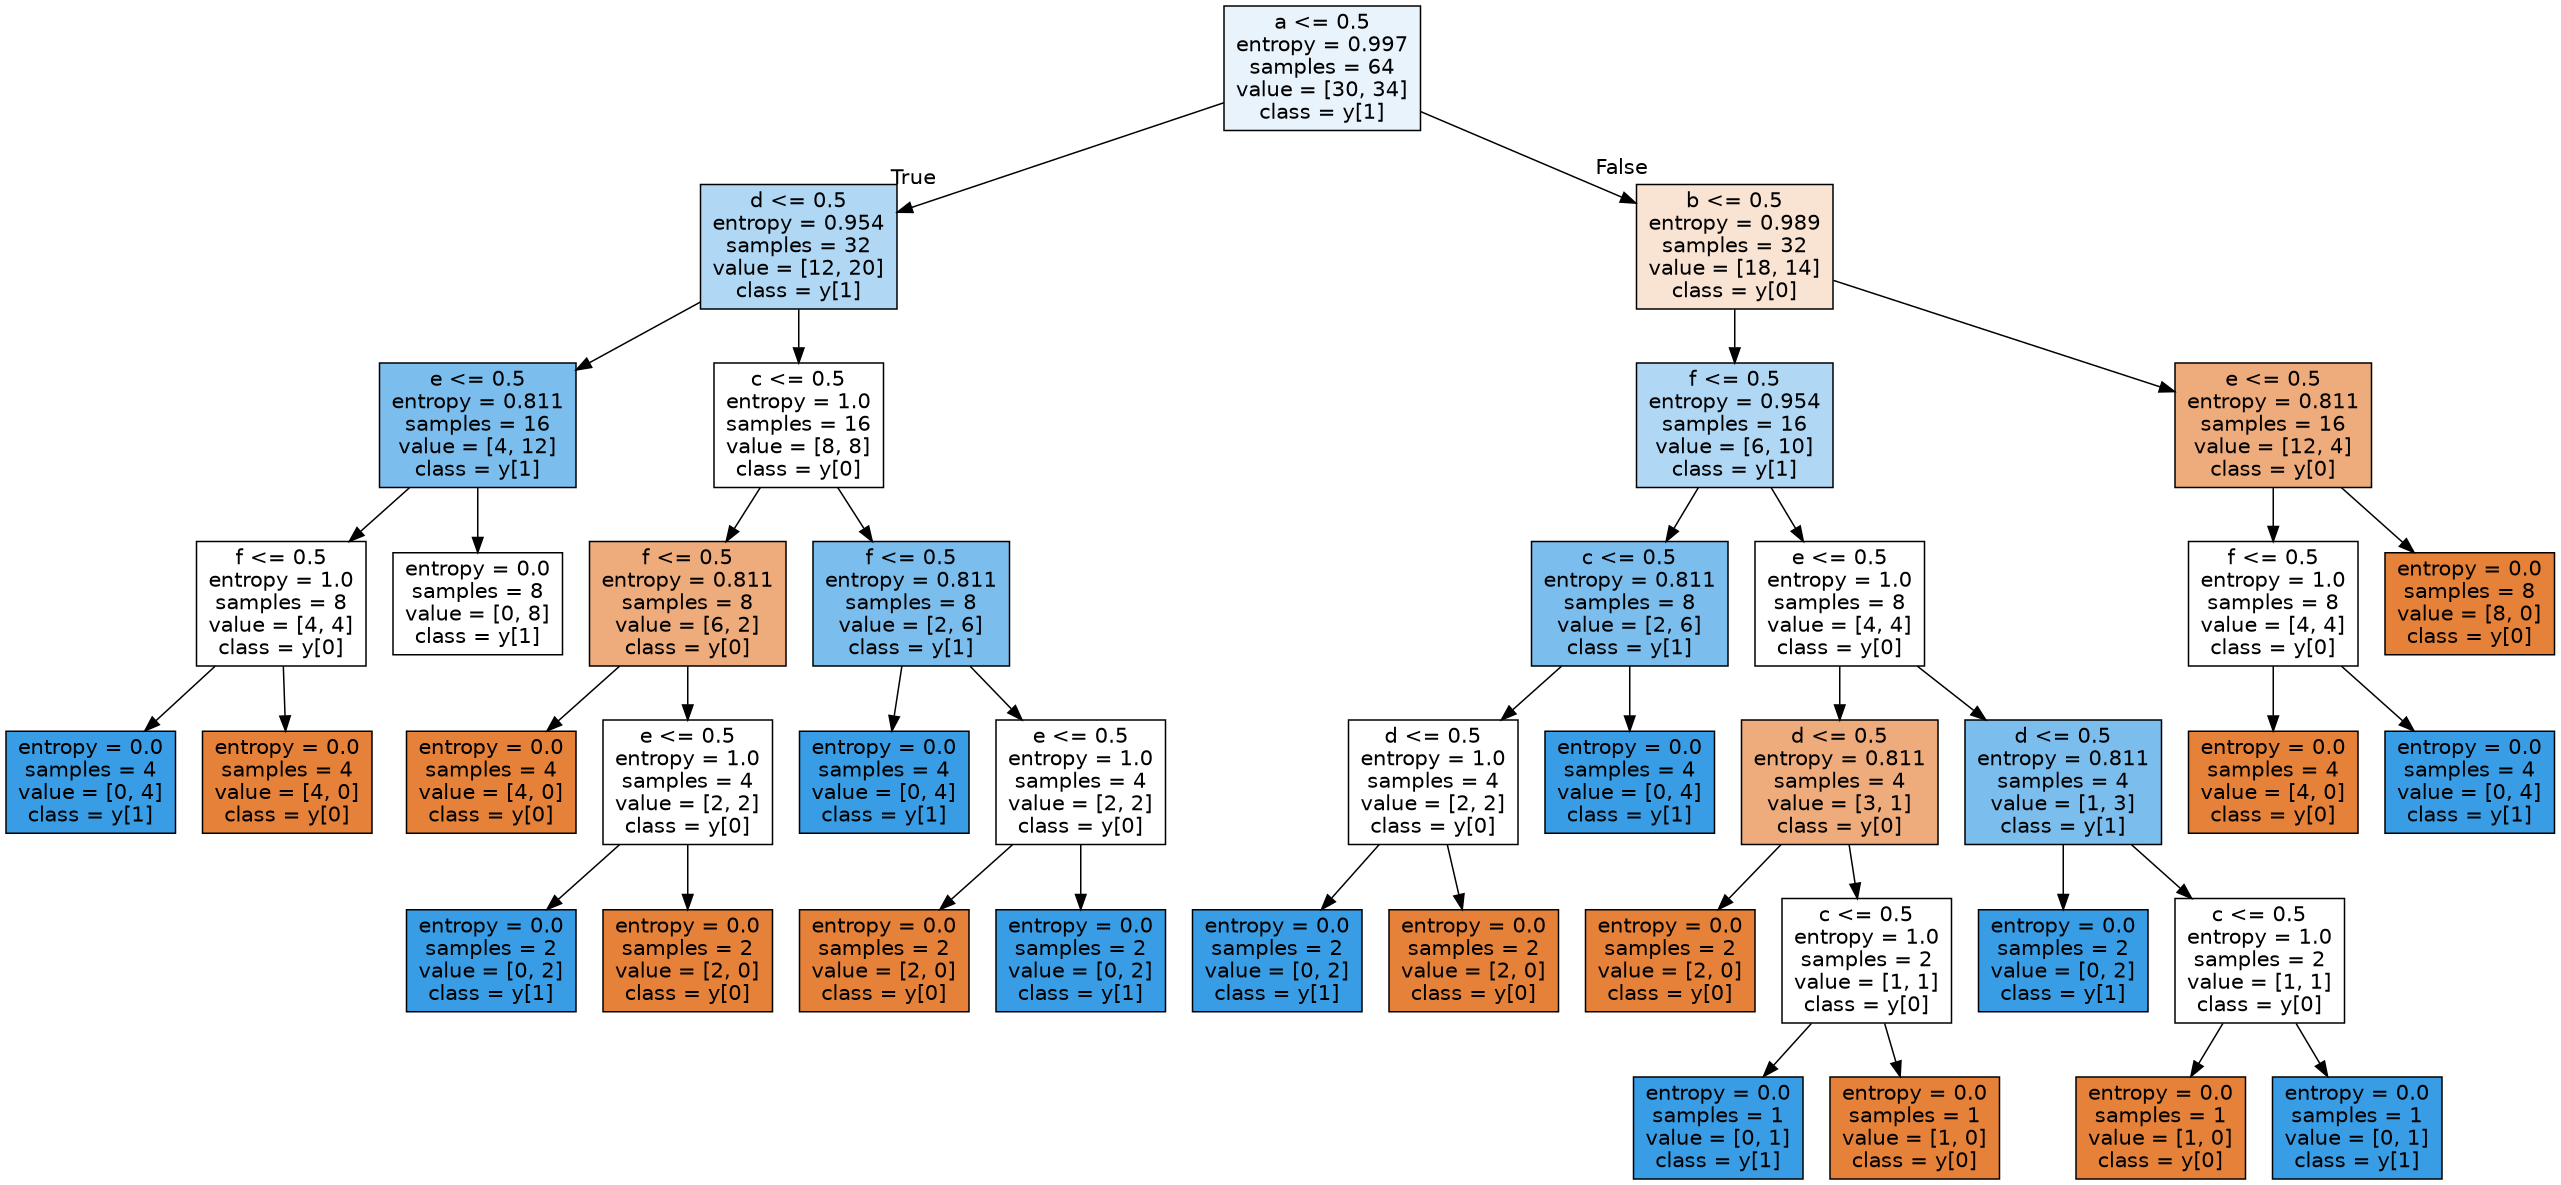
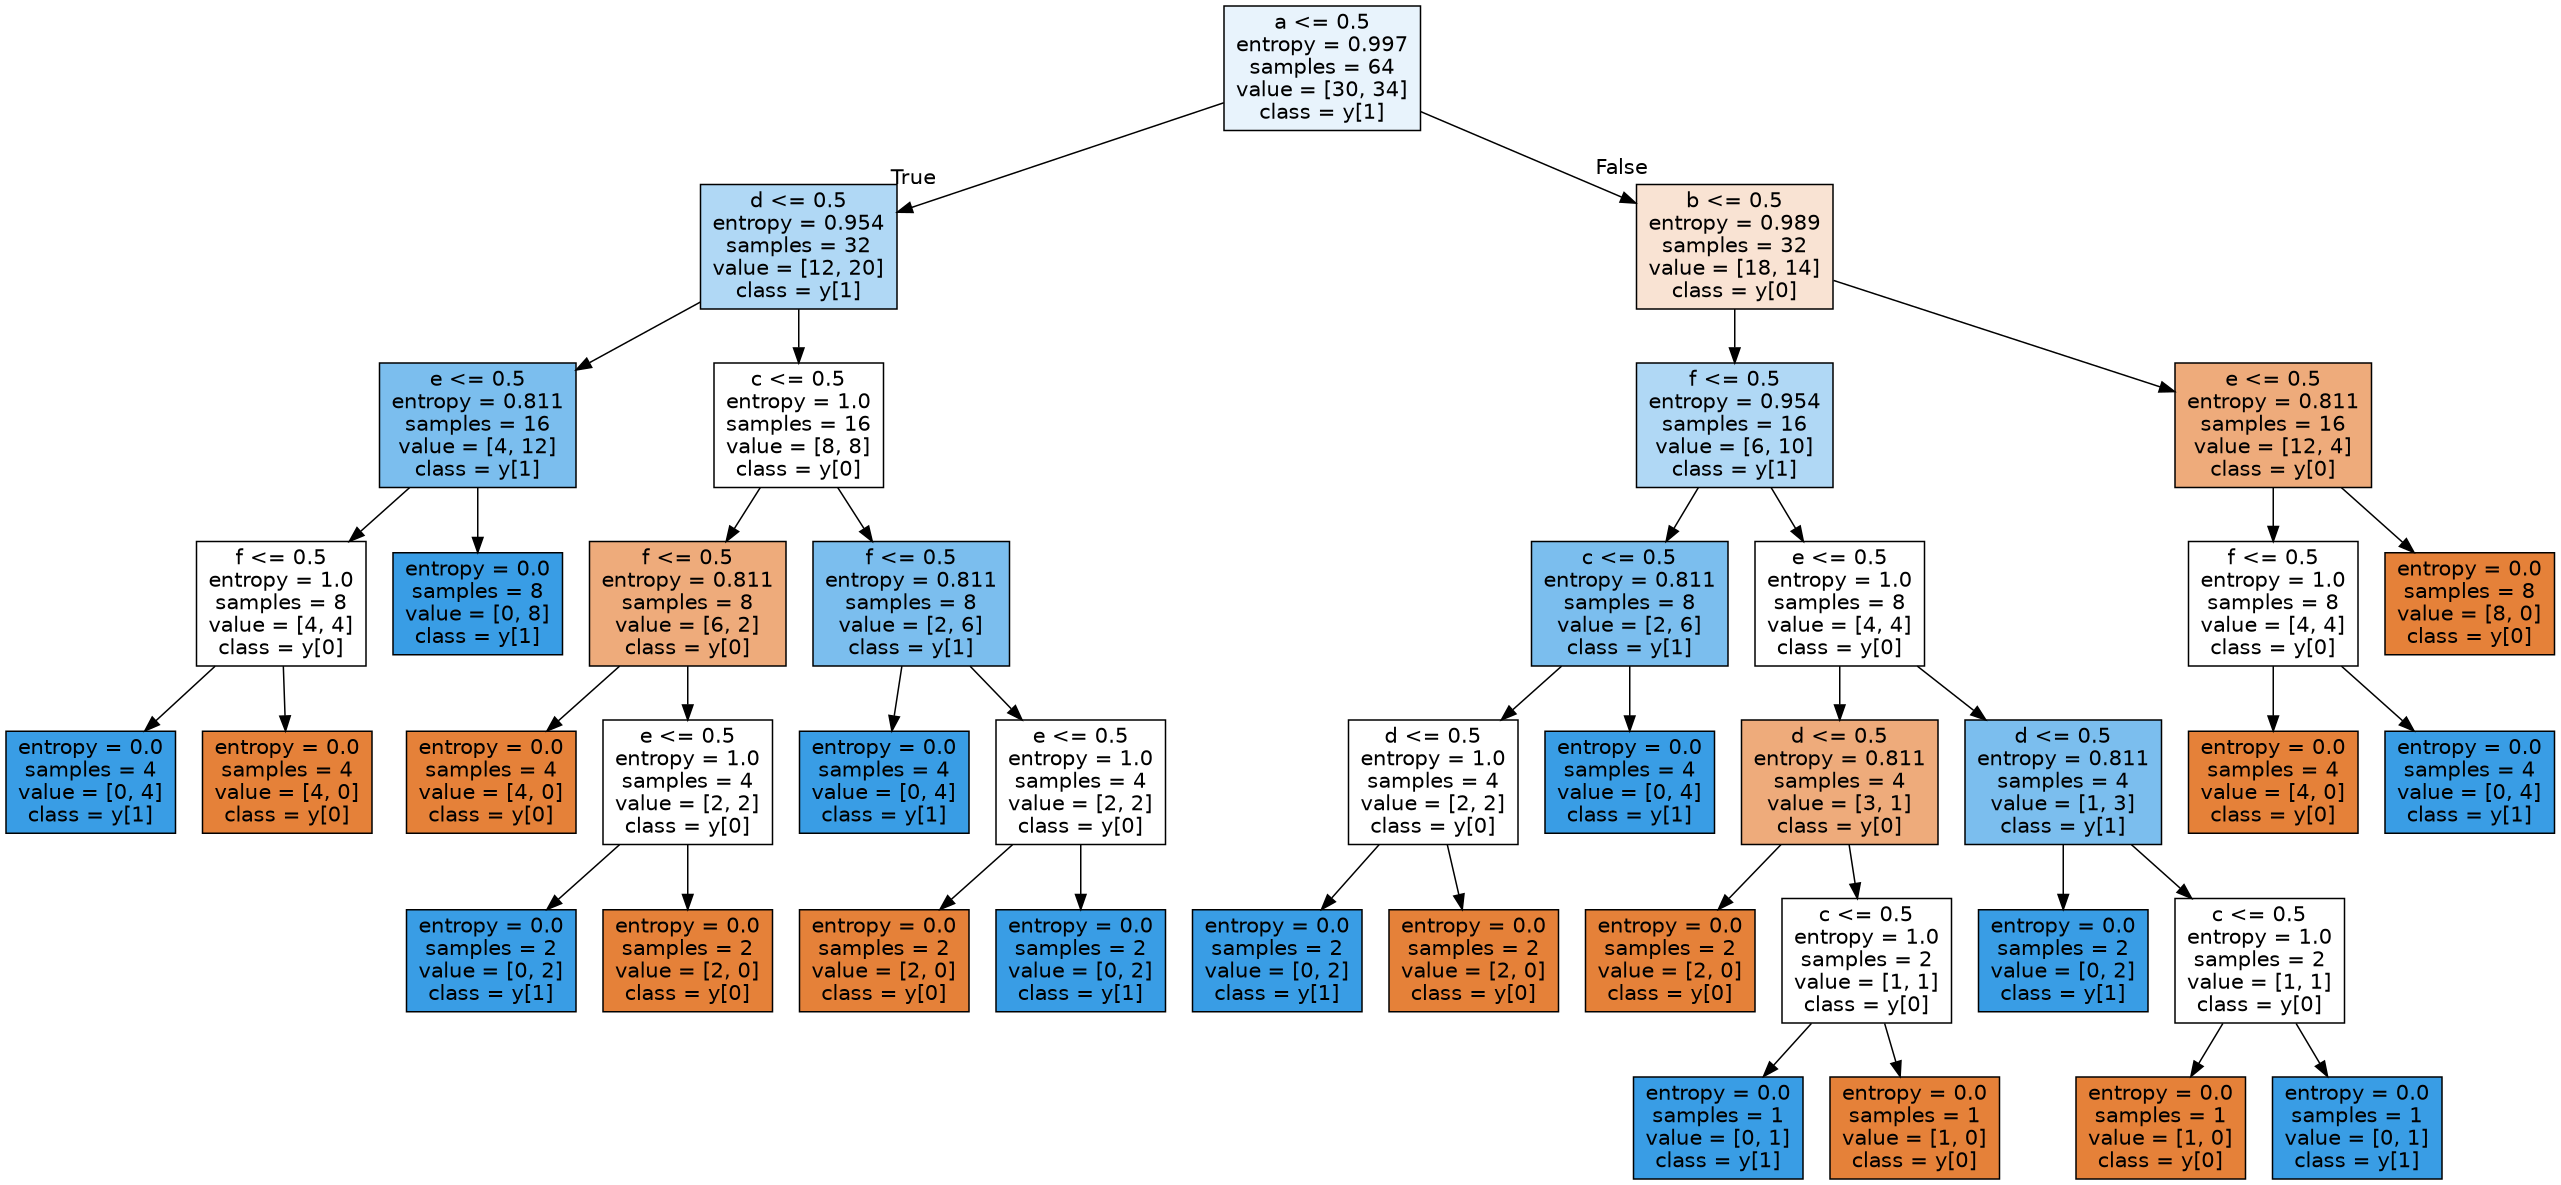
(478, 604) -> (478, 604)
